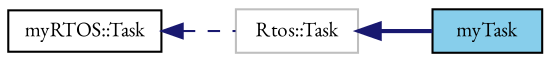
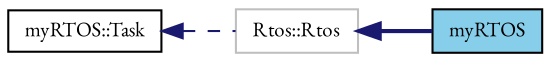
(297, 31) -> (297, 31)
(487, 31) -> (487, 31)
